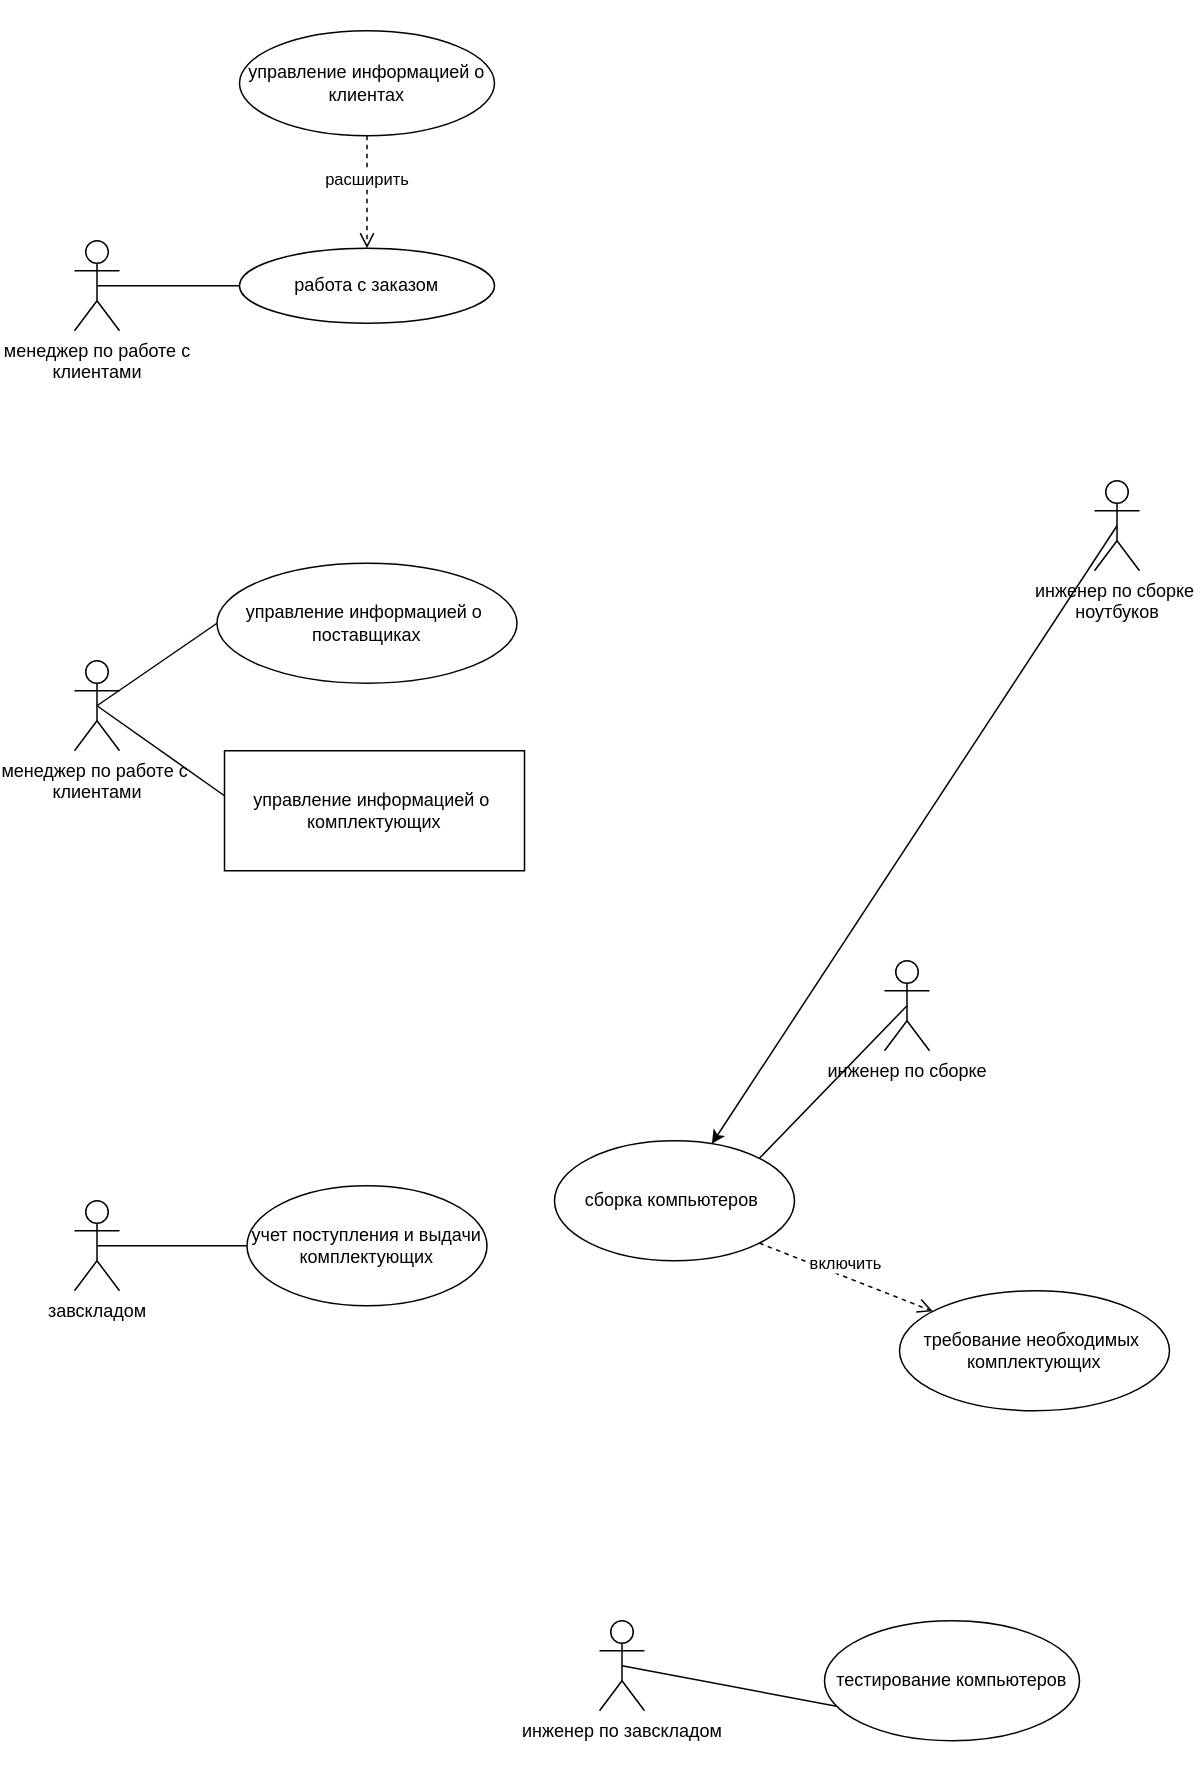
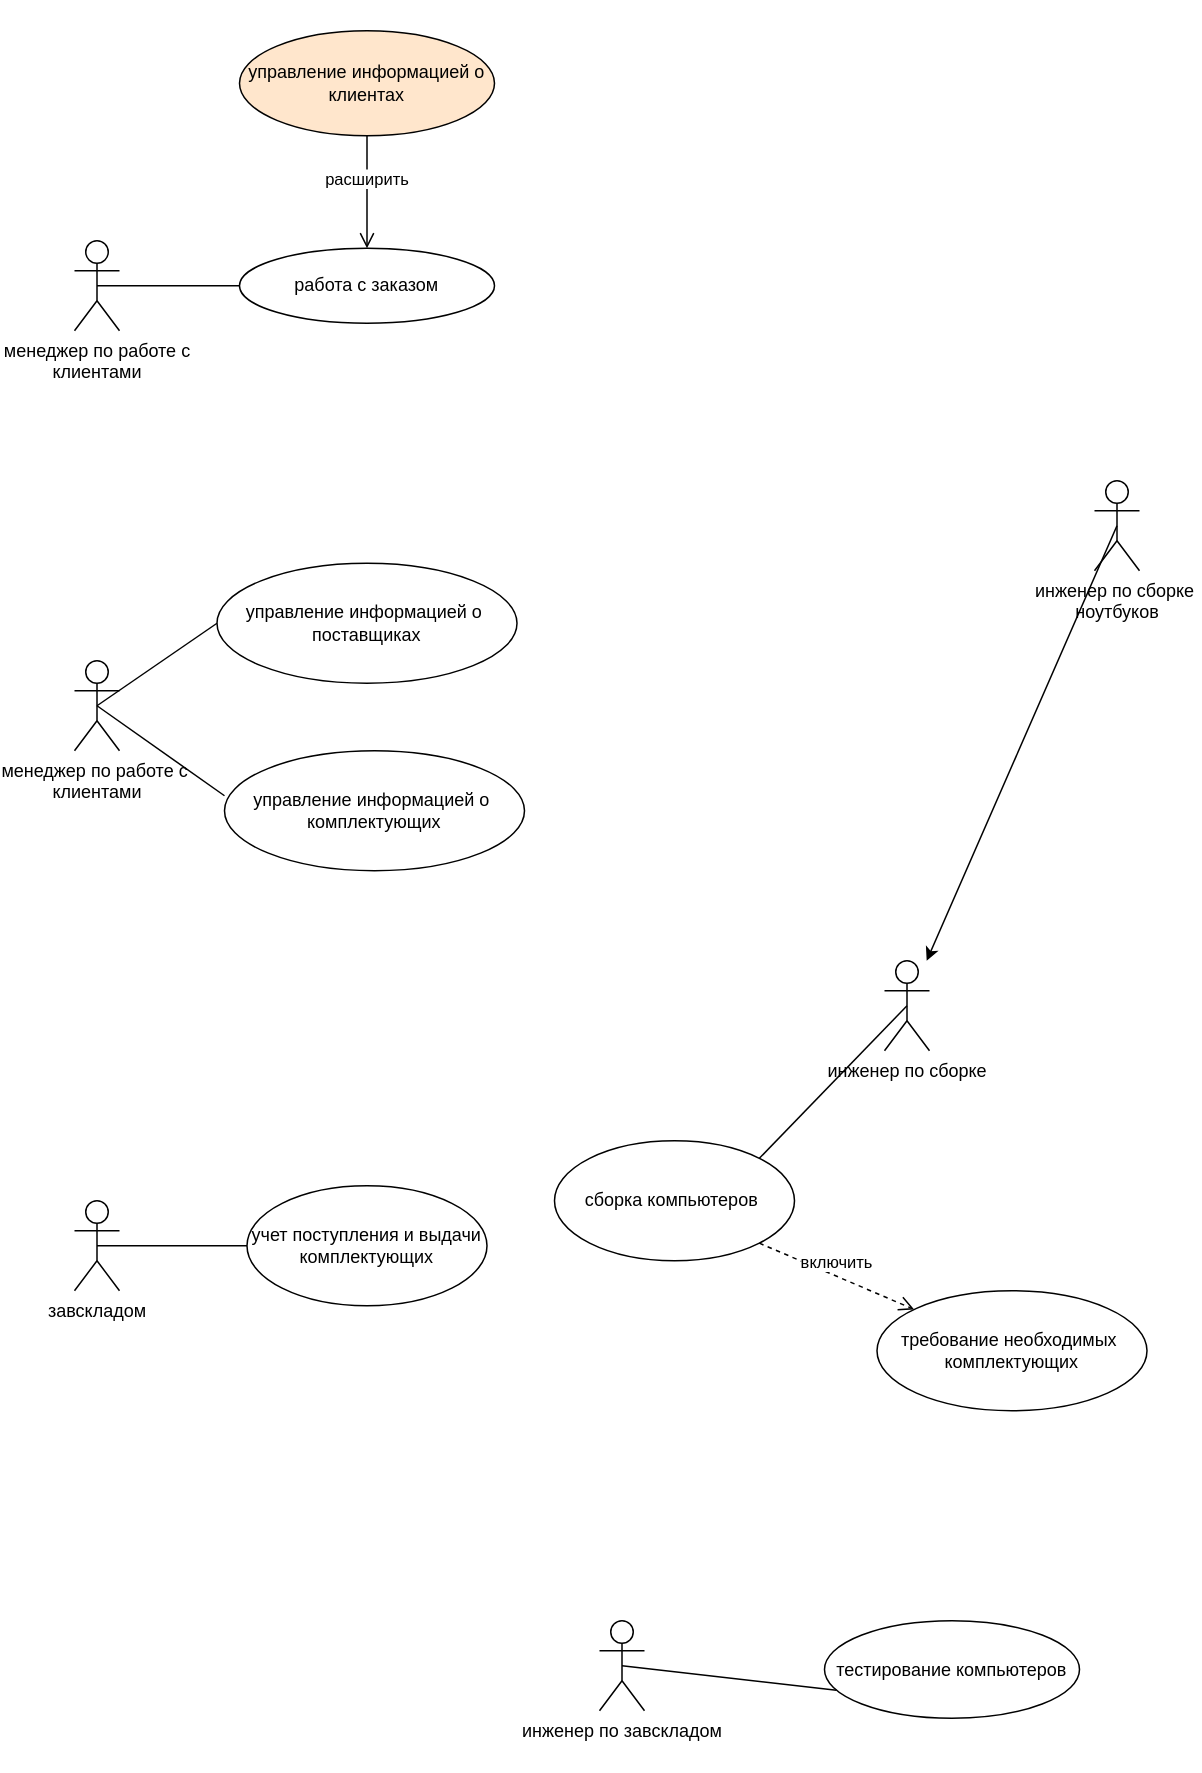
(367, 83) -> (367, 83)
(367, 216) -> (367, 216)
(374, 811) -> (374, 811)
(915, 833) -> (1014, 760)
(1034, 1351) -> (1012, 1351)
(952, 1681) -> (952, 1670)
